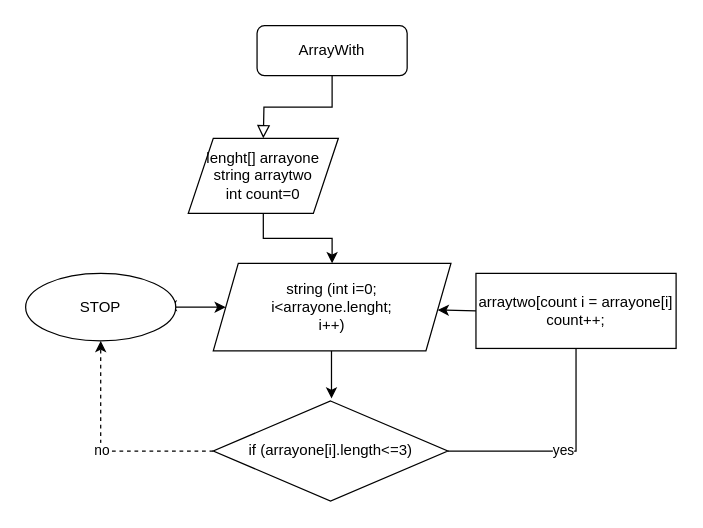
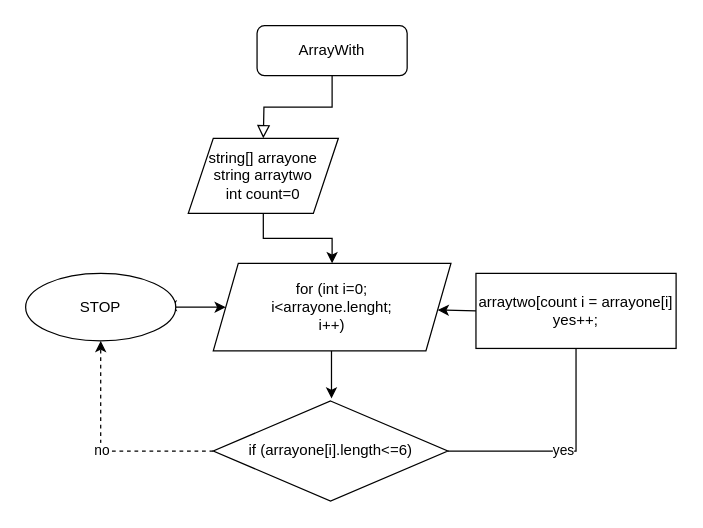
(263, 176) -> (263, 176)
(332, 307) -> (332, 307)
(576, 311) -> (576, 311)
(331, 451) -> (331, 451)
